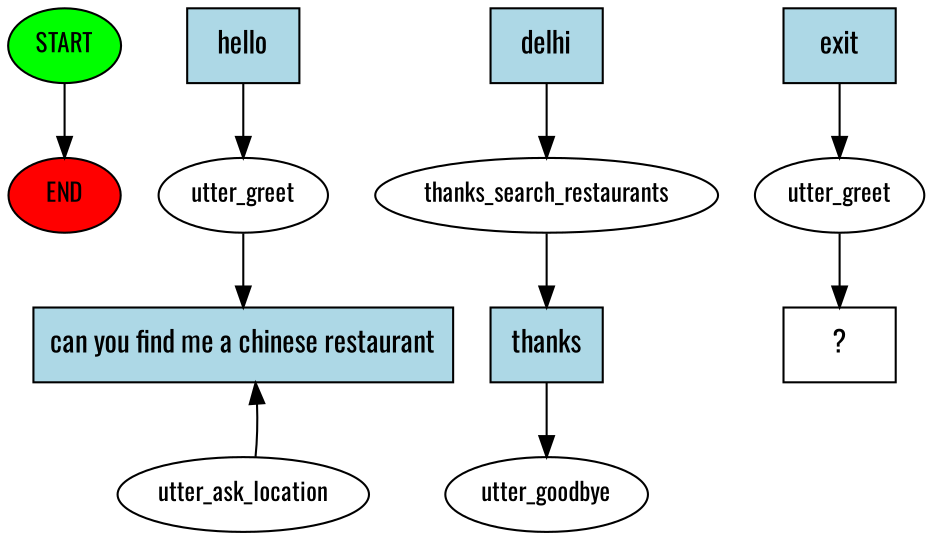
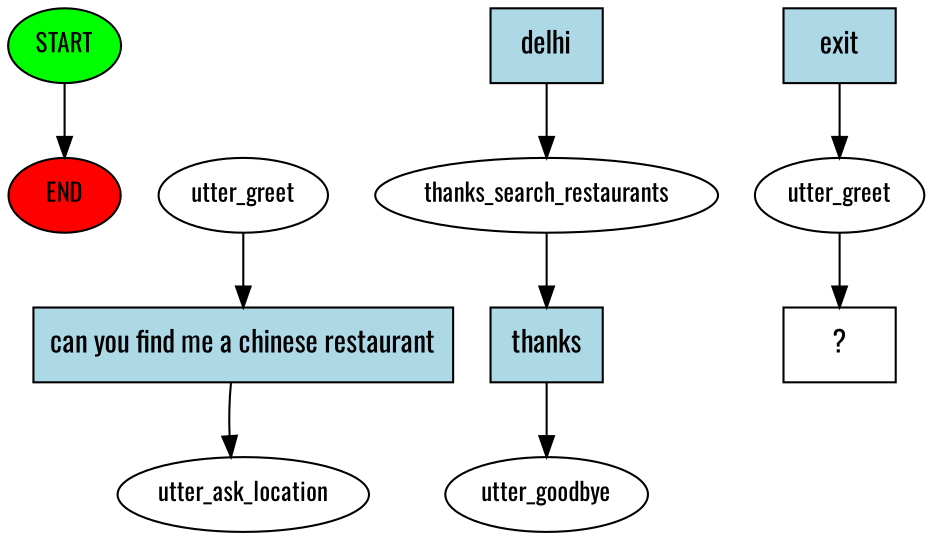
(243, 46) -> none
(257, 430) -> (229, 409)
